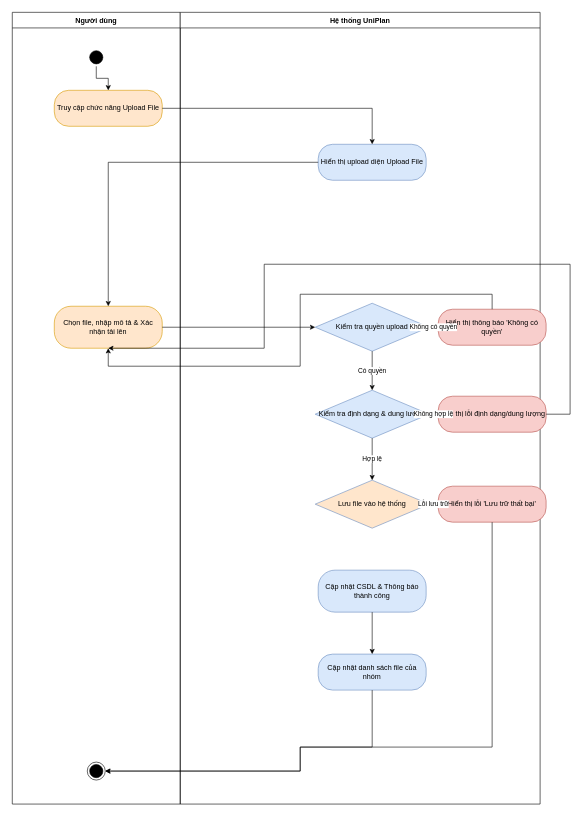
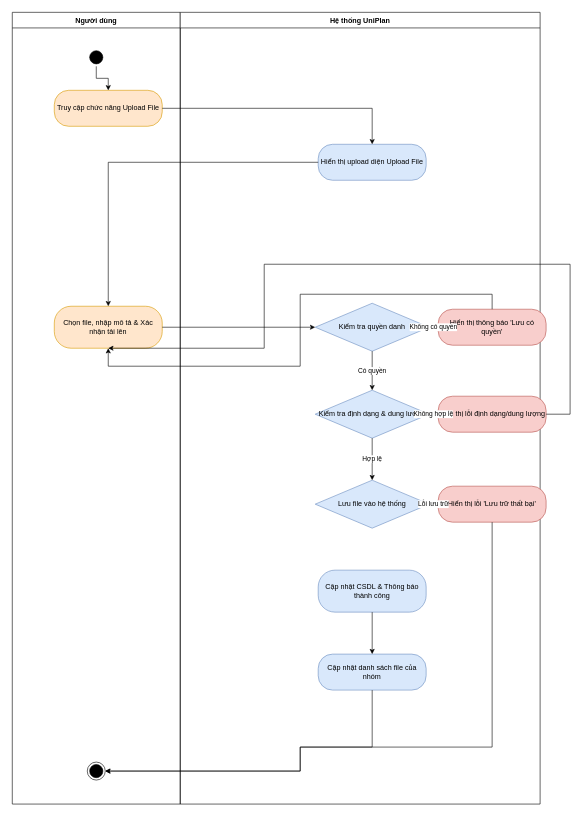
(372, 327) -> (372, 327)
(492, 327) -> (492, 327)
(372, 504) -> (372, 504)
